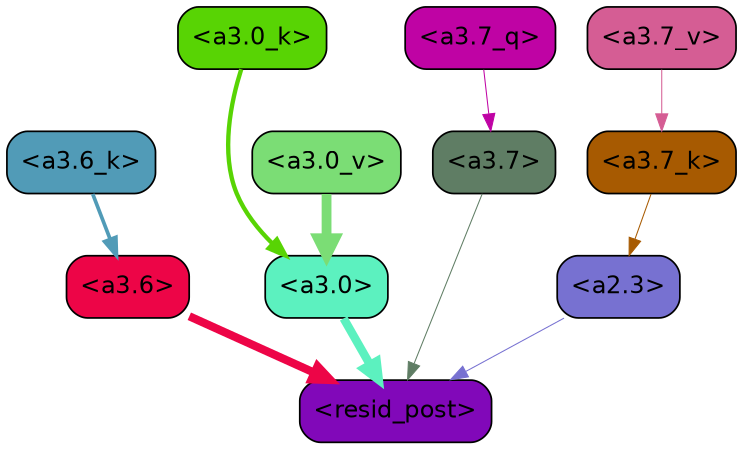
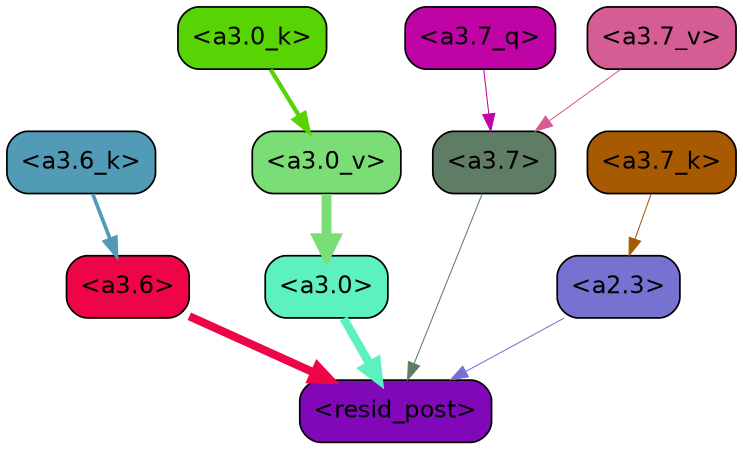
(662, 92) -> (585, 95)
(229, 162) -> (285, 93)
